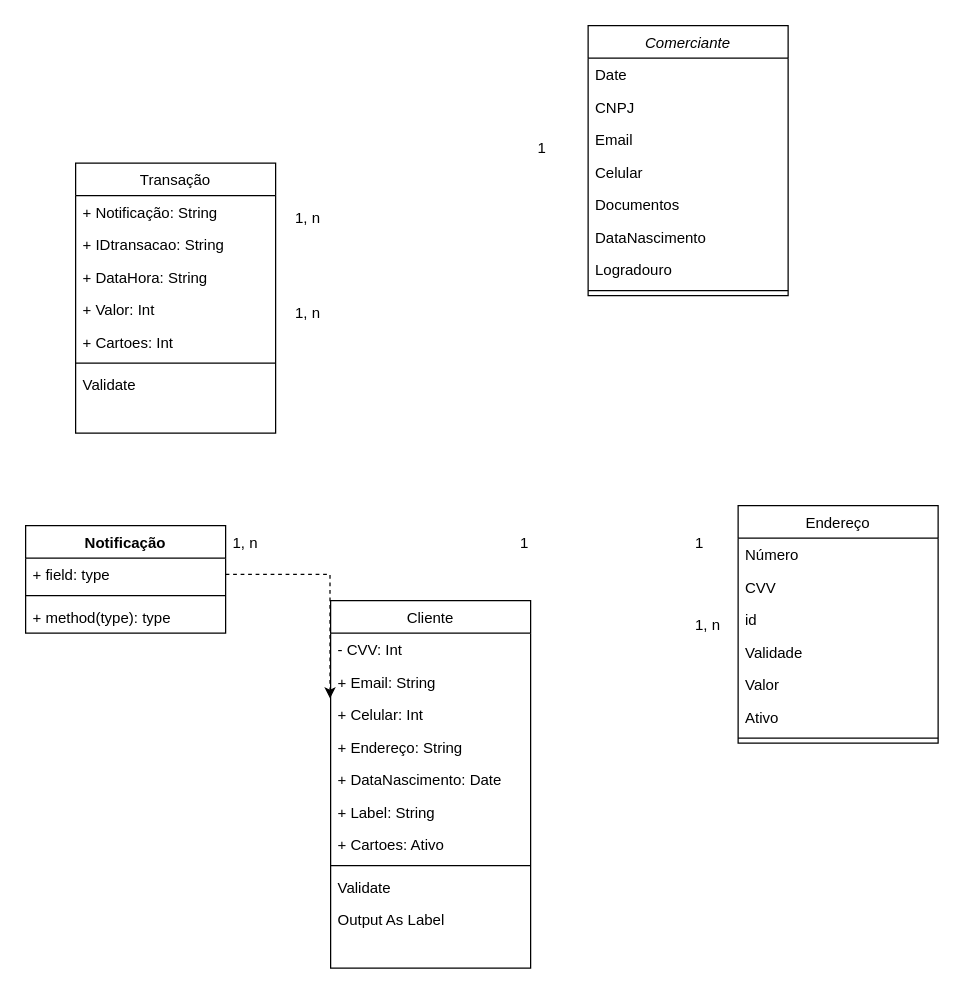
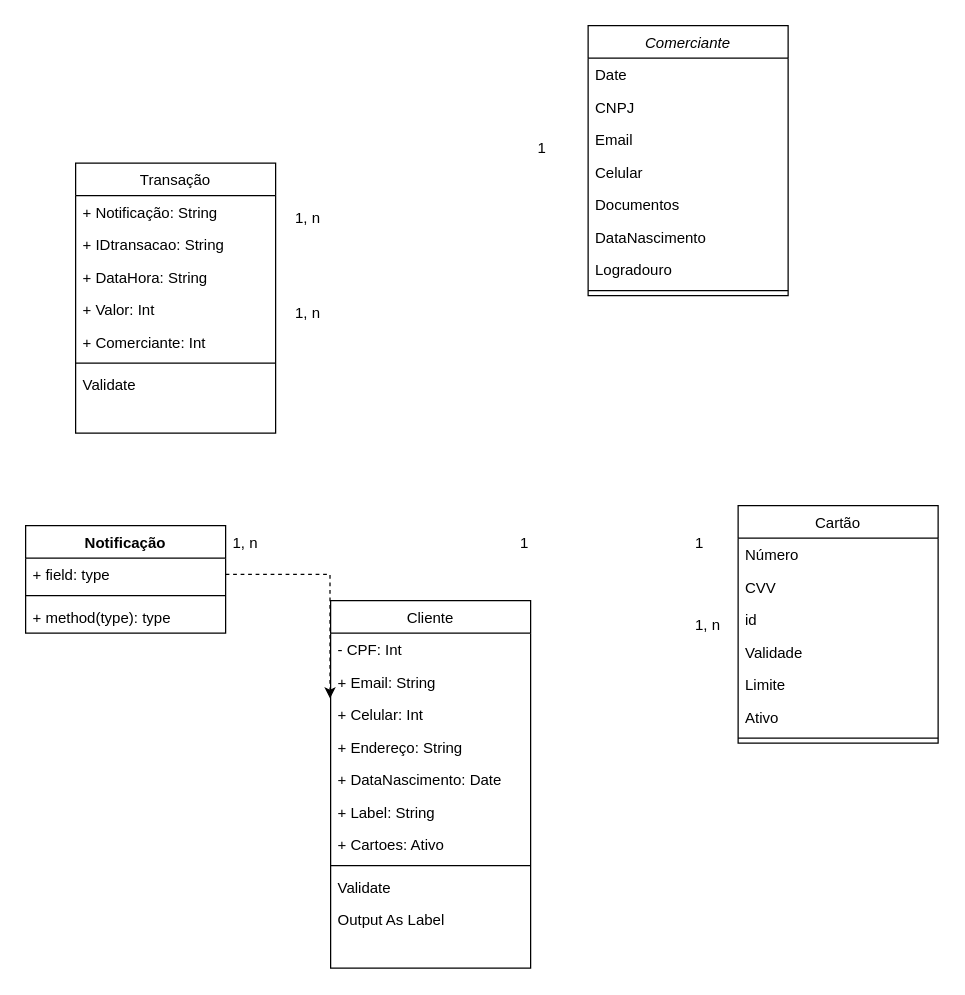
(135, 343) -> (150, 343)
(838, 523) -> (838, 523)
(374, 650) -> (374, 650)
(764, 685) -> (766, 685)
